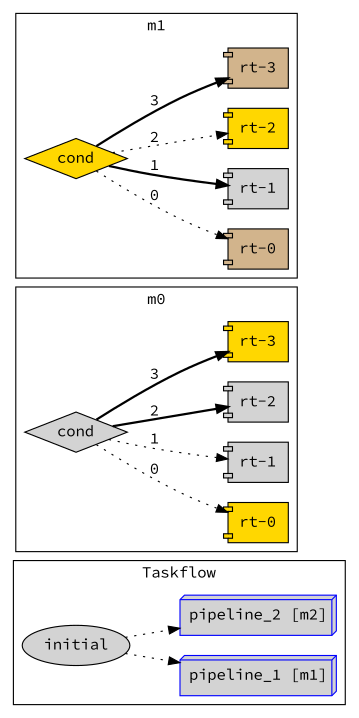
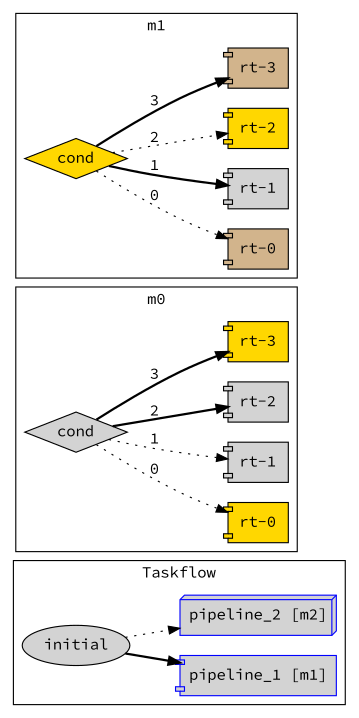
(147, 657) -> (147, 657)
(258, 676) -> (258, 676)
